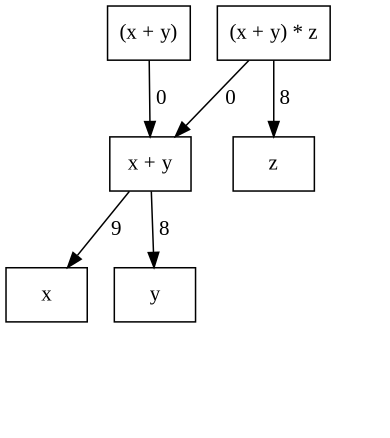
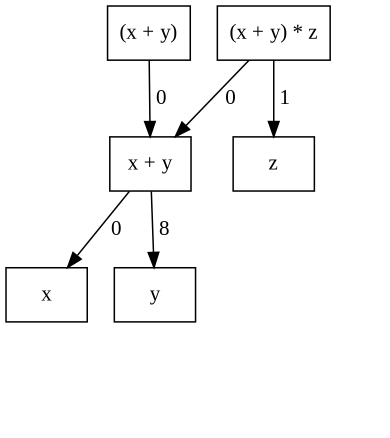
(282, 99) -> (282, 99)
(114, 229) -> (114, 229)
